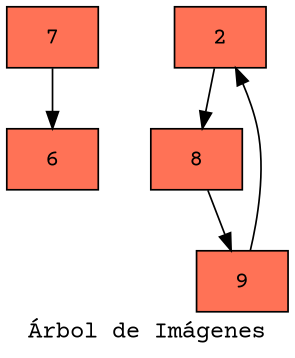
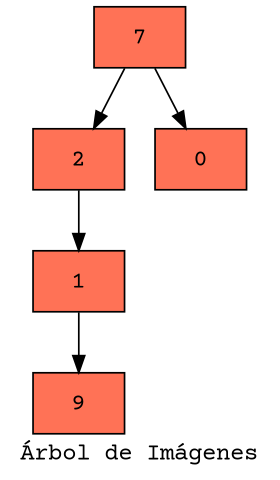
(53, 159) -> (201, 159)
(197, 159) -> (79, 281)
(261, 166) -> (113, 91)
